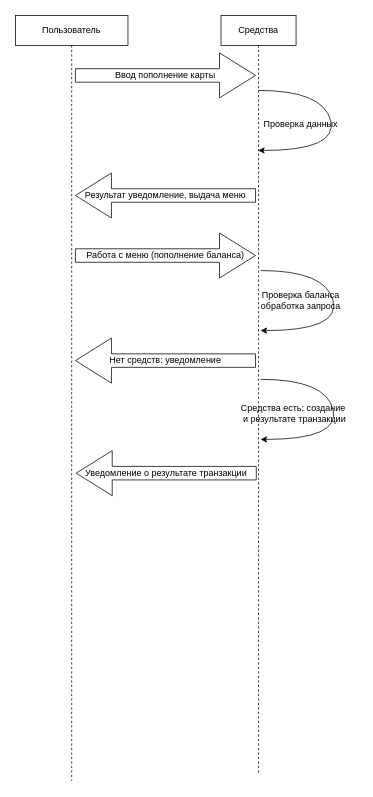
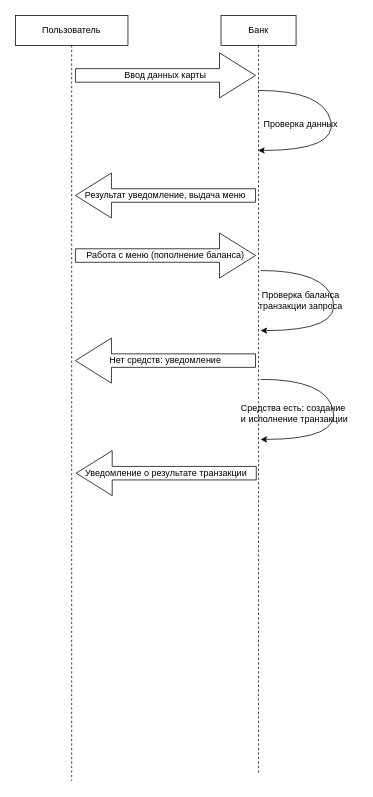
(258, 30) -> (258, 30)
(165, 75) -> (165, 75)
(301, 300) -> (301, 300)
(293, 413) -> (293, 413)
